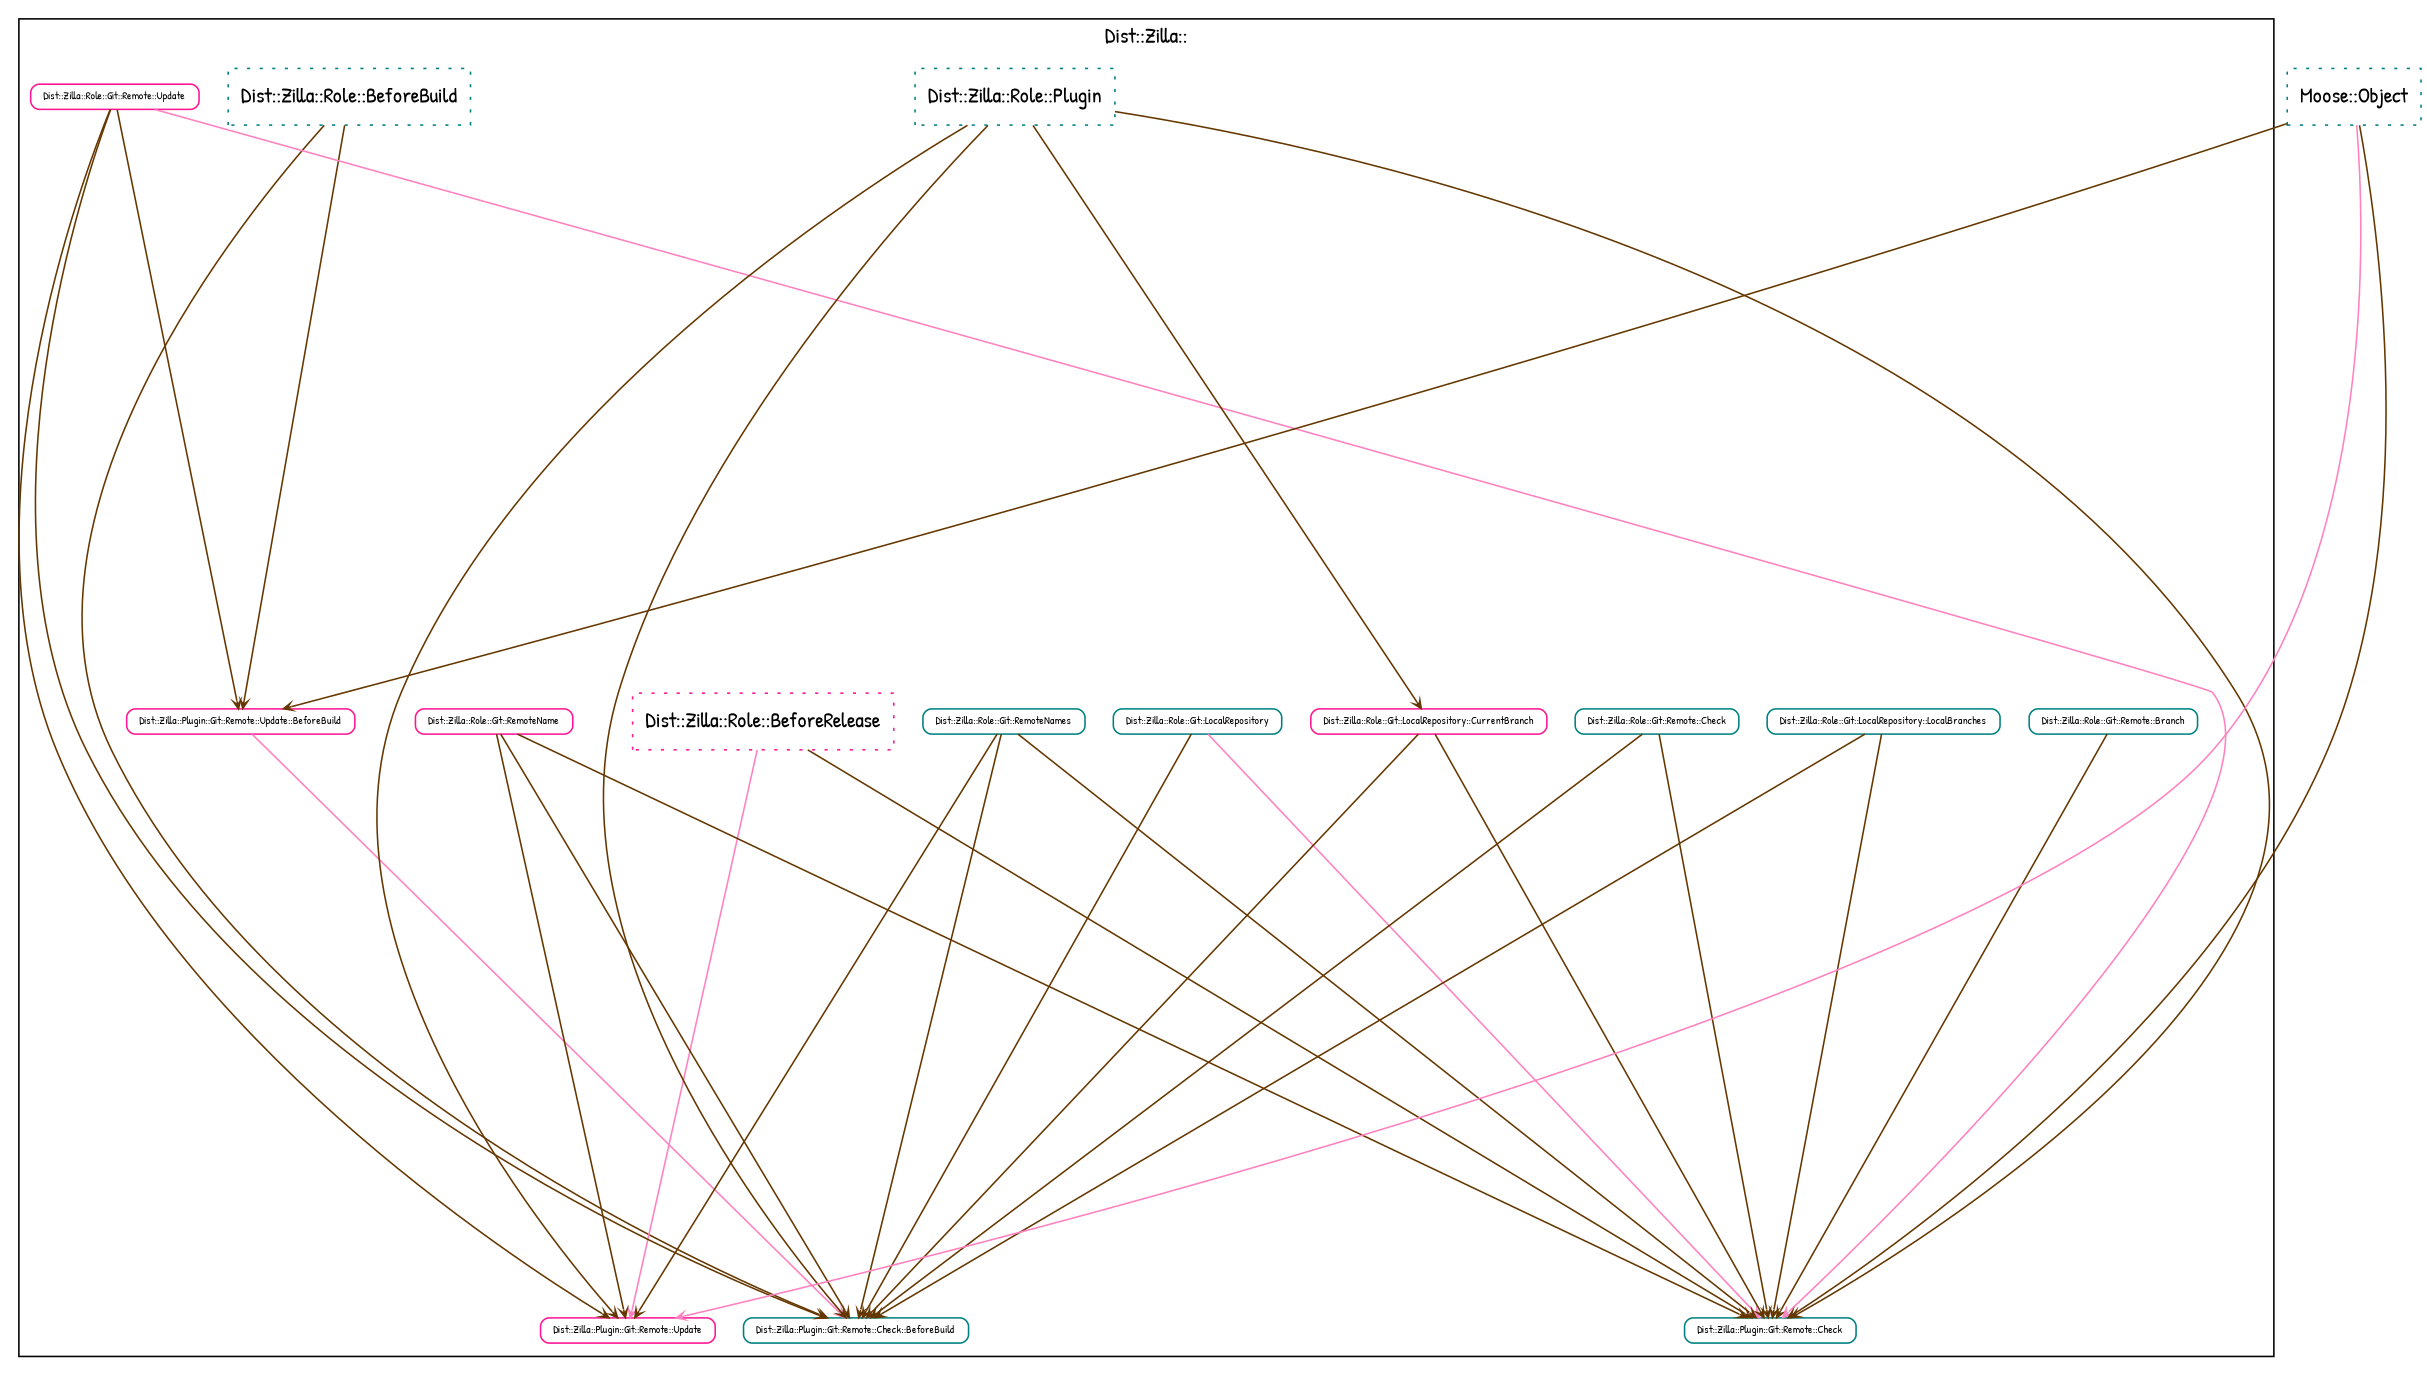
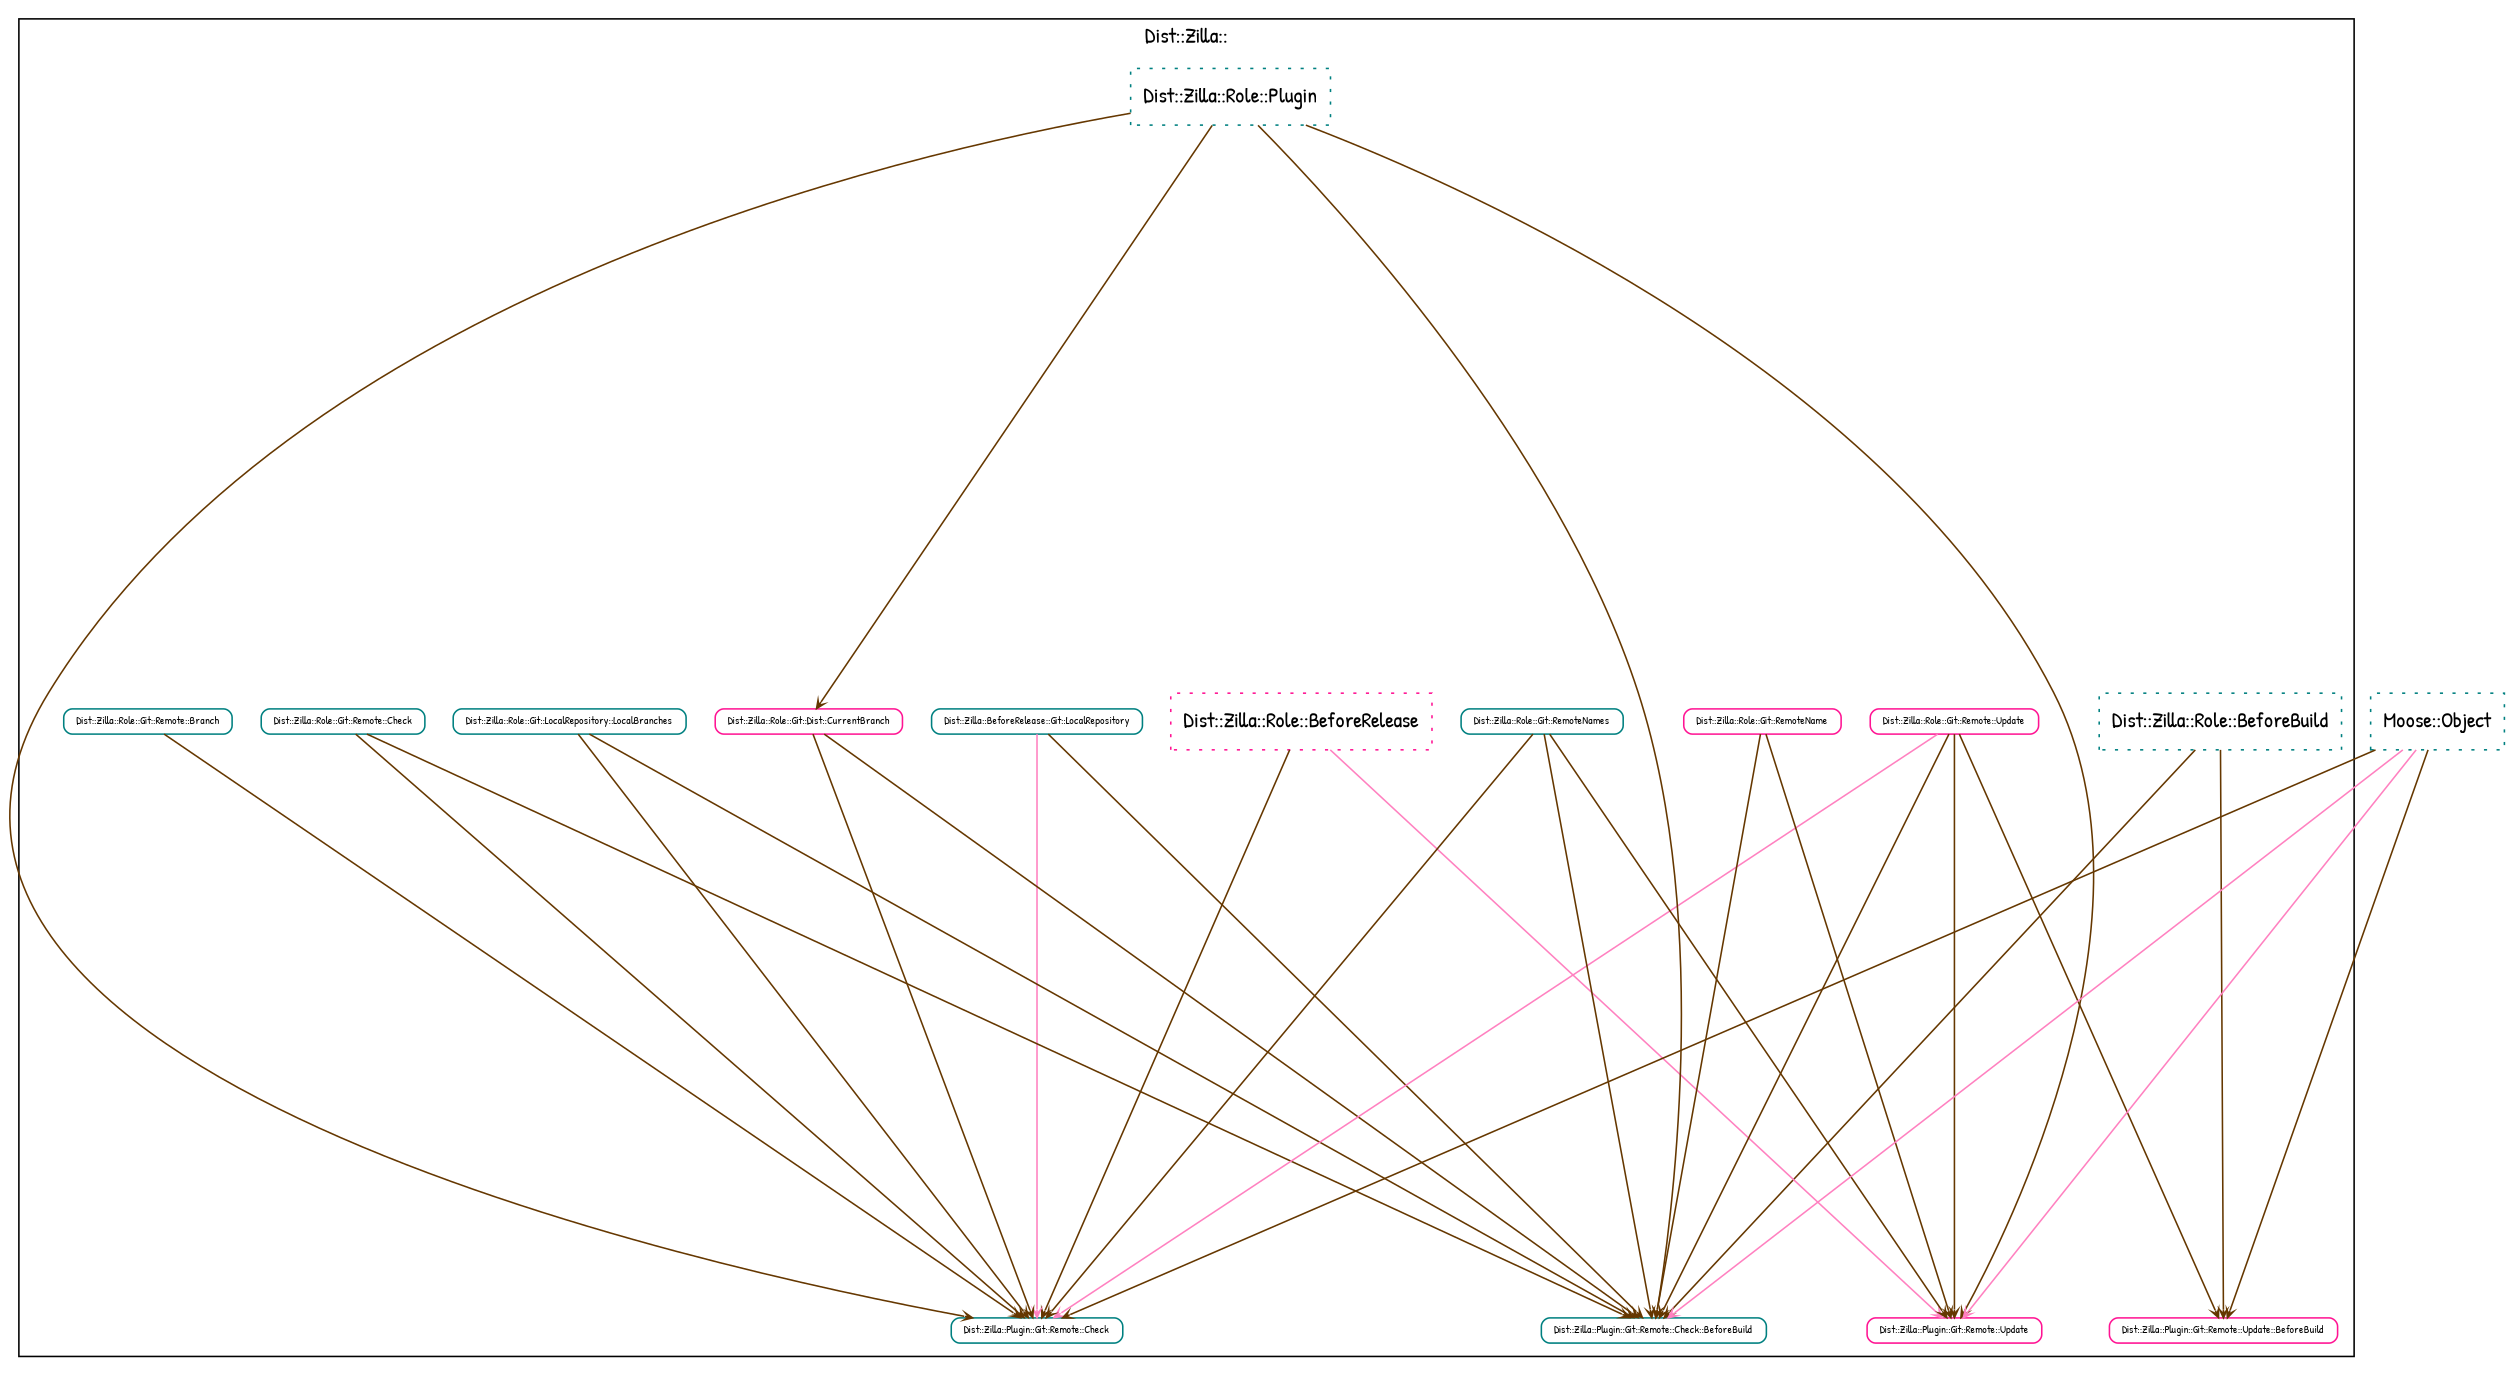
(1198, 722) -> (1037, 722)
(1429, 722) -> (809, 722)
(545, 1023) -> (2039, 1031)
(1128, 1024) -> none
